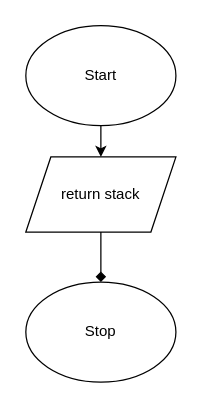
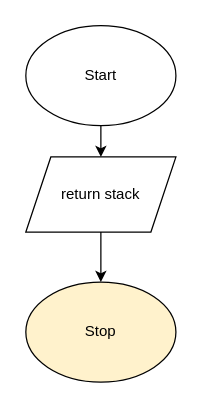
(101, 271) -> (101, 272)
(101, 332) -> (101, 332)
